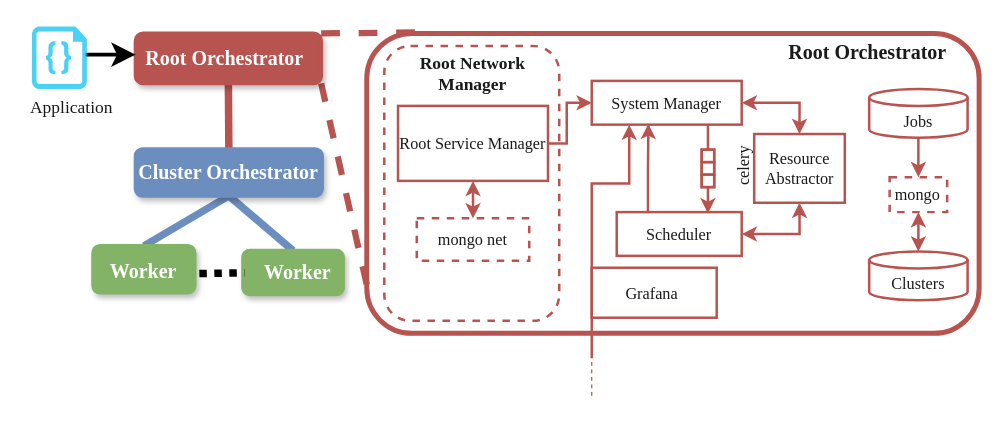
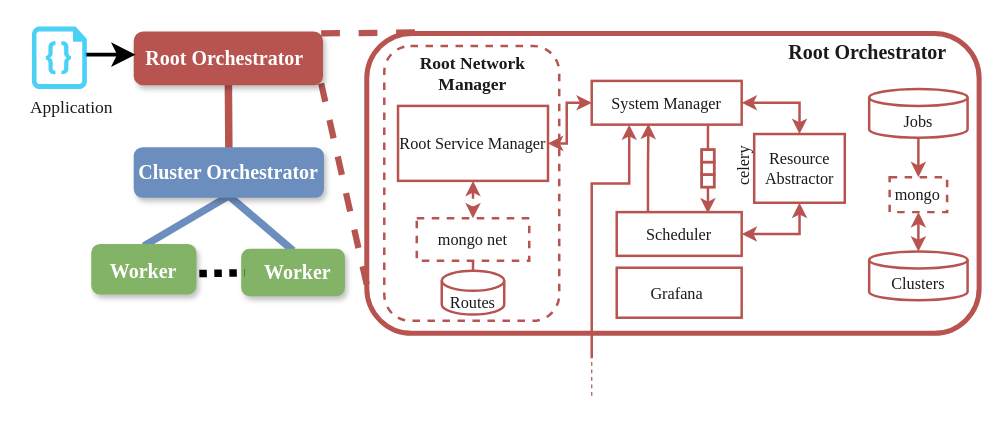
(556, 143) -> (561, 143)
(473, 201) -> (473, 201)
none -> (473, 264)
none -> (473, 293)
(654, 293) -> (679, 293)
